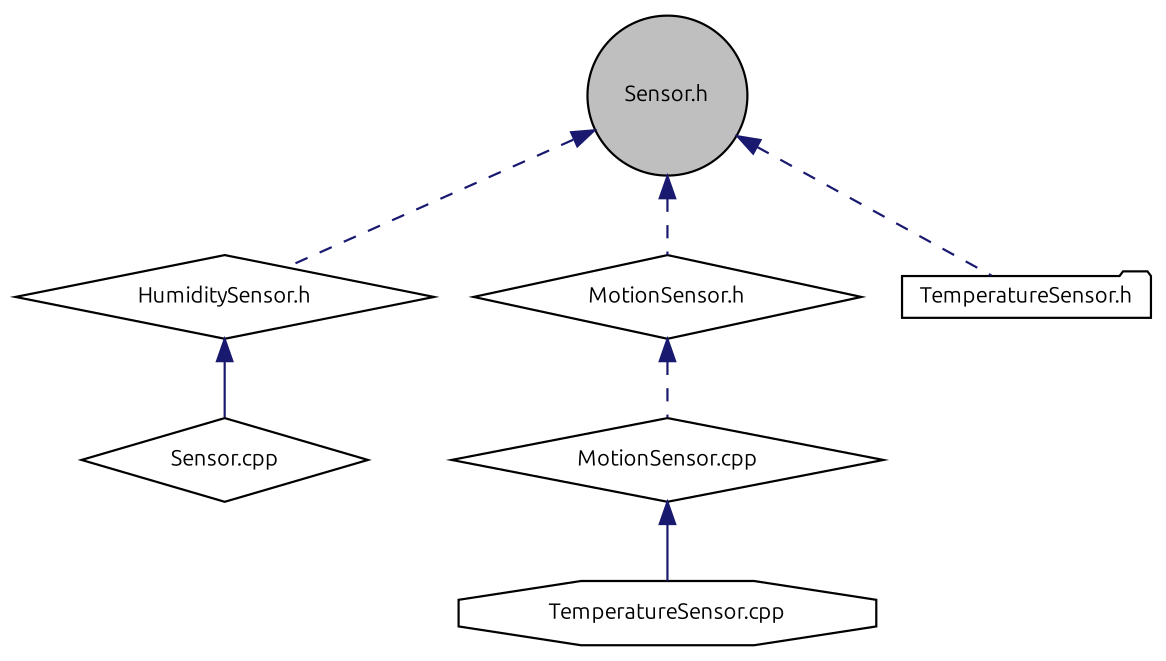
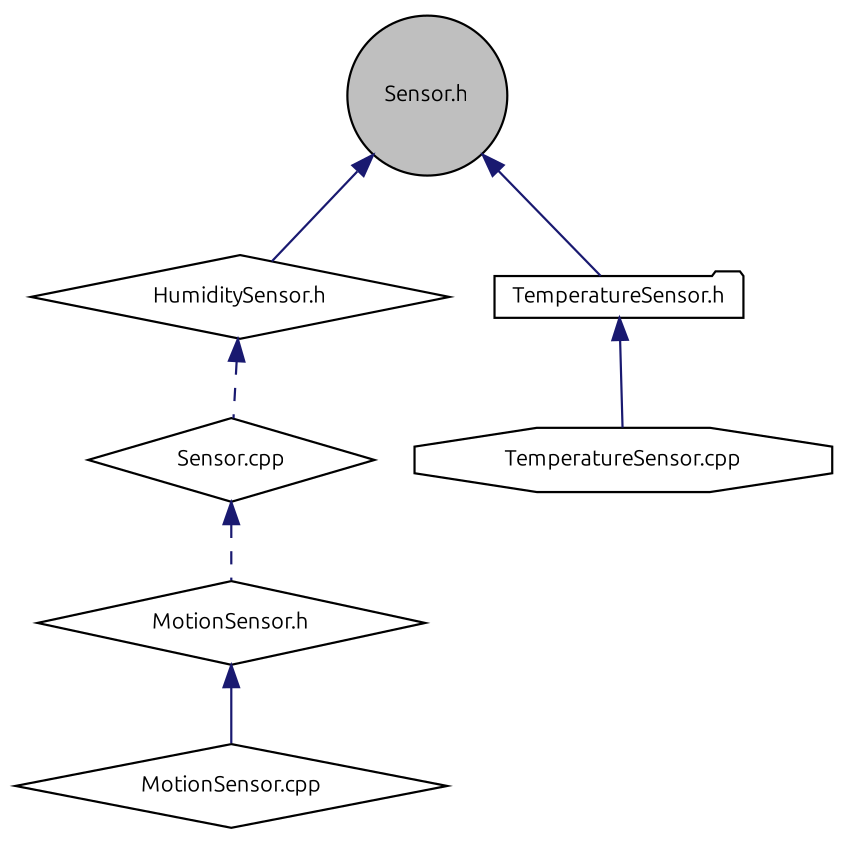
(430, 203) -> (315, 216)
(874, 211) -> (549, 223)
(667, 227) -> (231, 552)
(225, 389) -> (235, 390)
(667, 389) -> (231, 715)
(667, 553) -> (621, 384)
